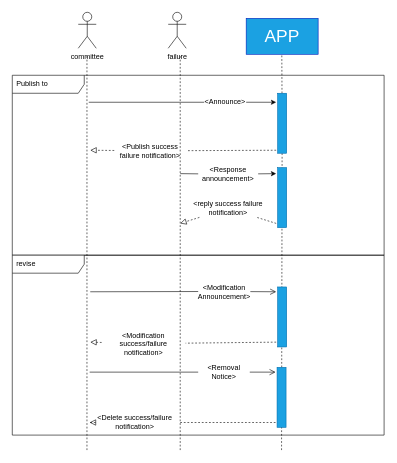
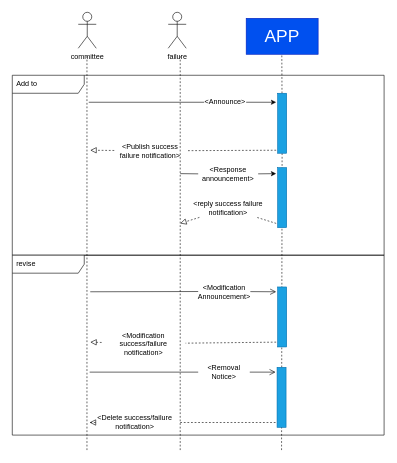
(282, 36) -> (282, 36)
(34, 84) -> (28, 84)
